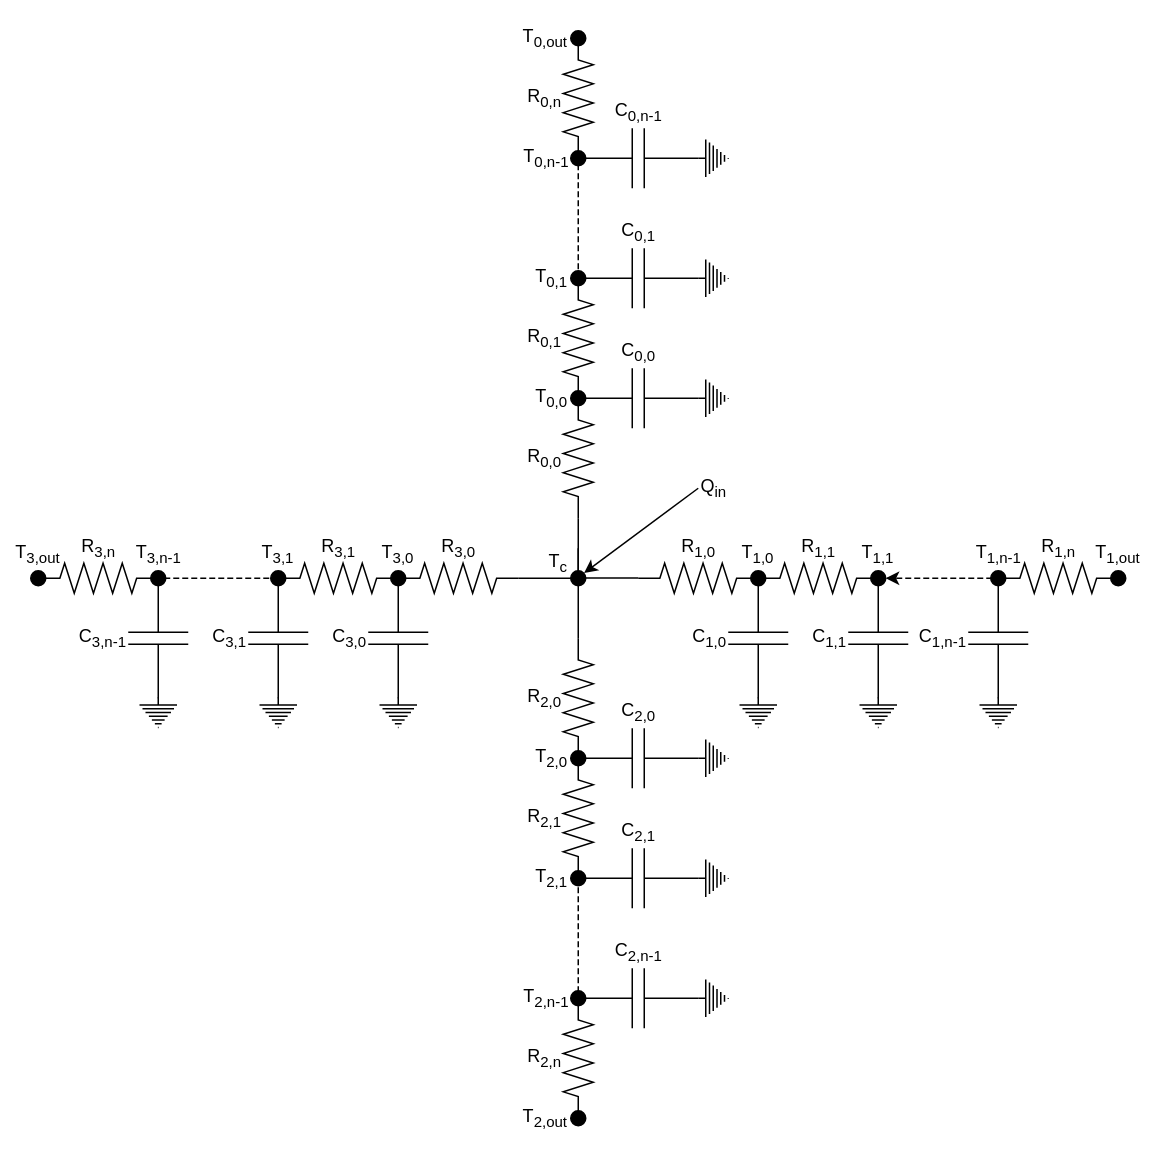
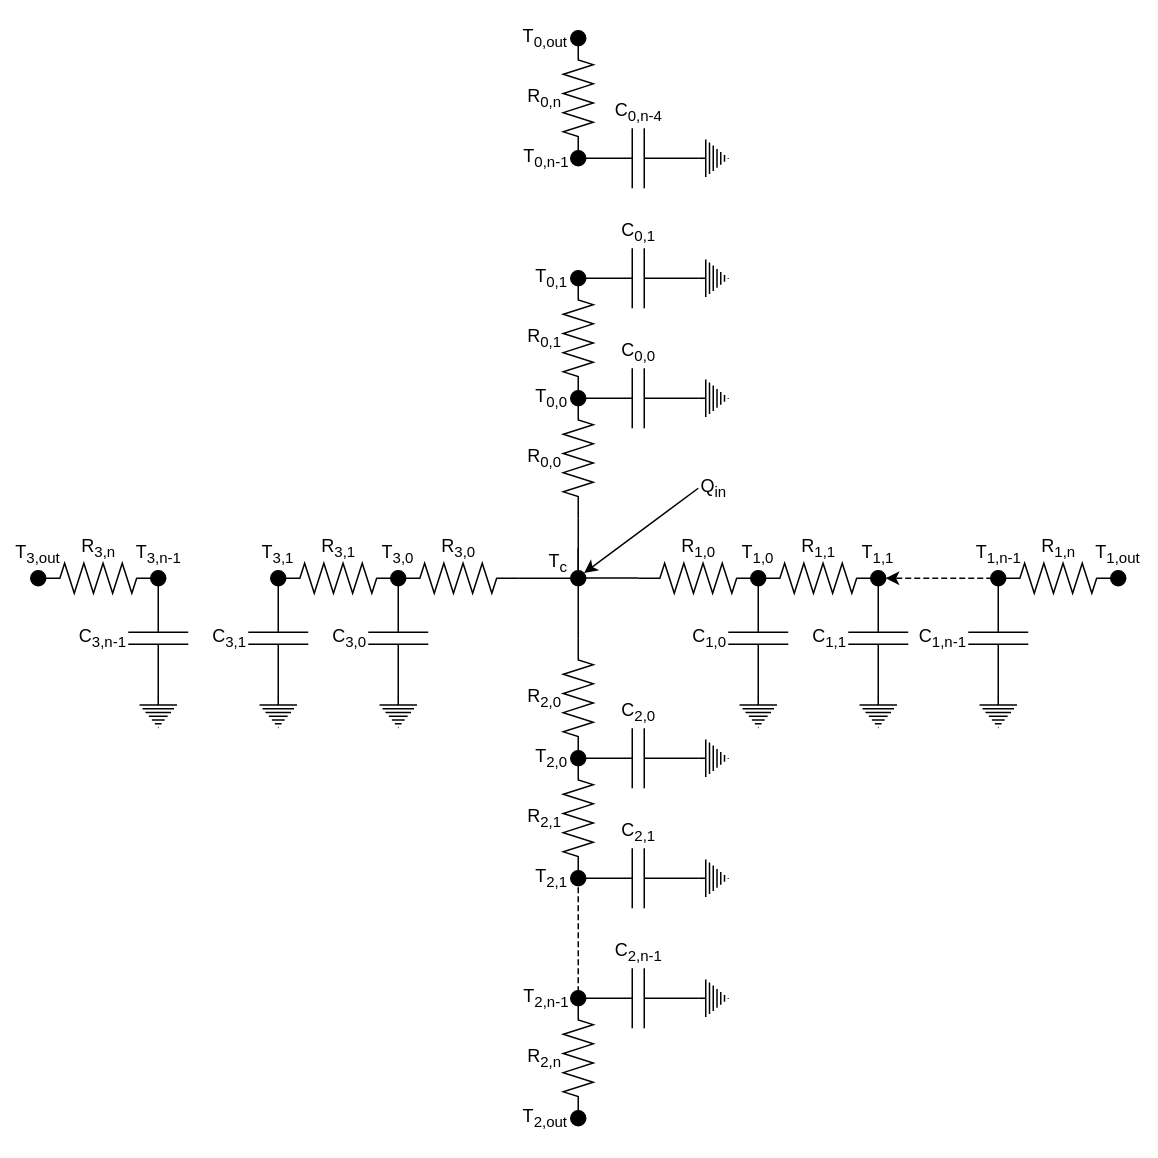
(639, 113) -> (639, 113)
(578, 217) -> none
(217, 578) -> none
